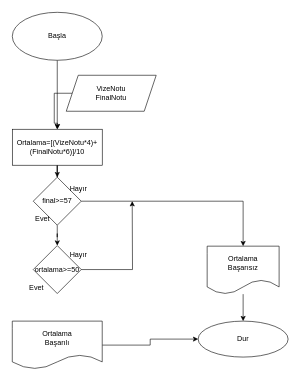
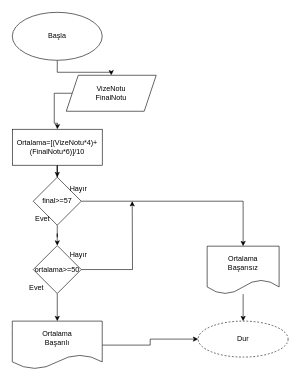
(57, 95) -> (109, 72)
none -> (57, 315)
(243, 339) -> (243, 339)
